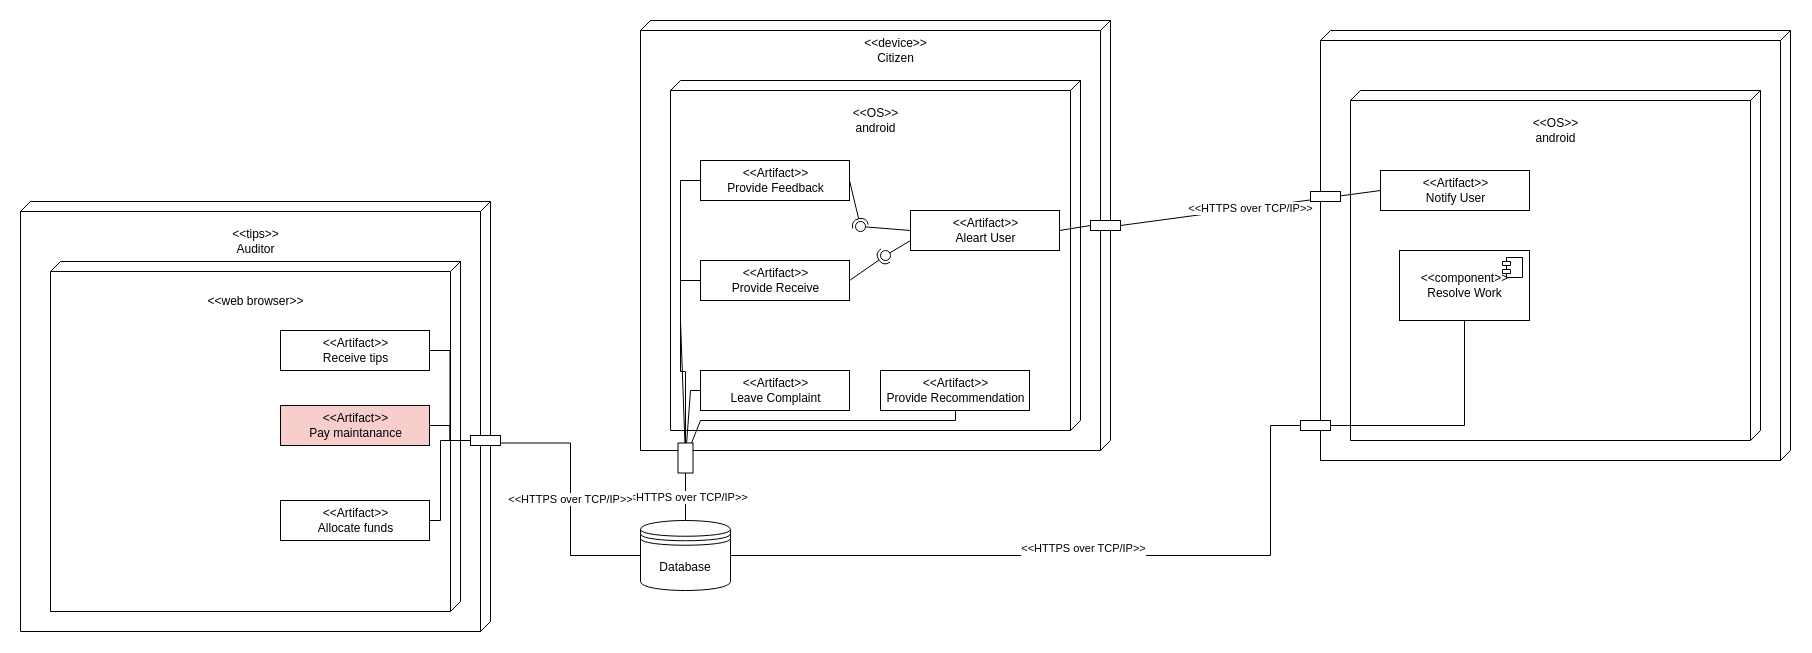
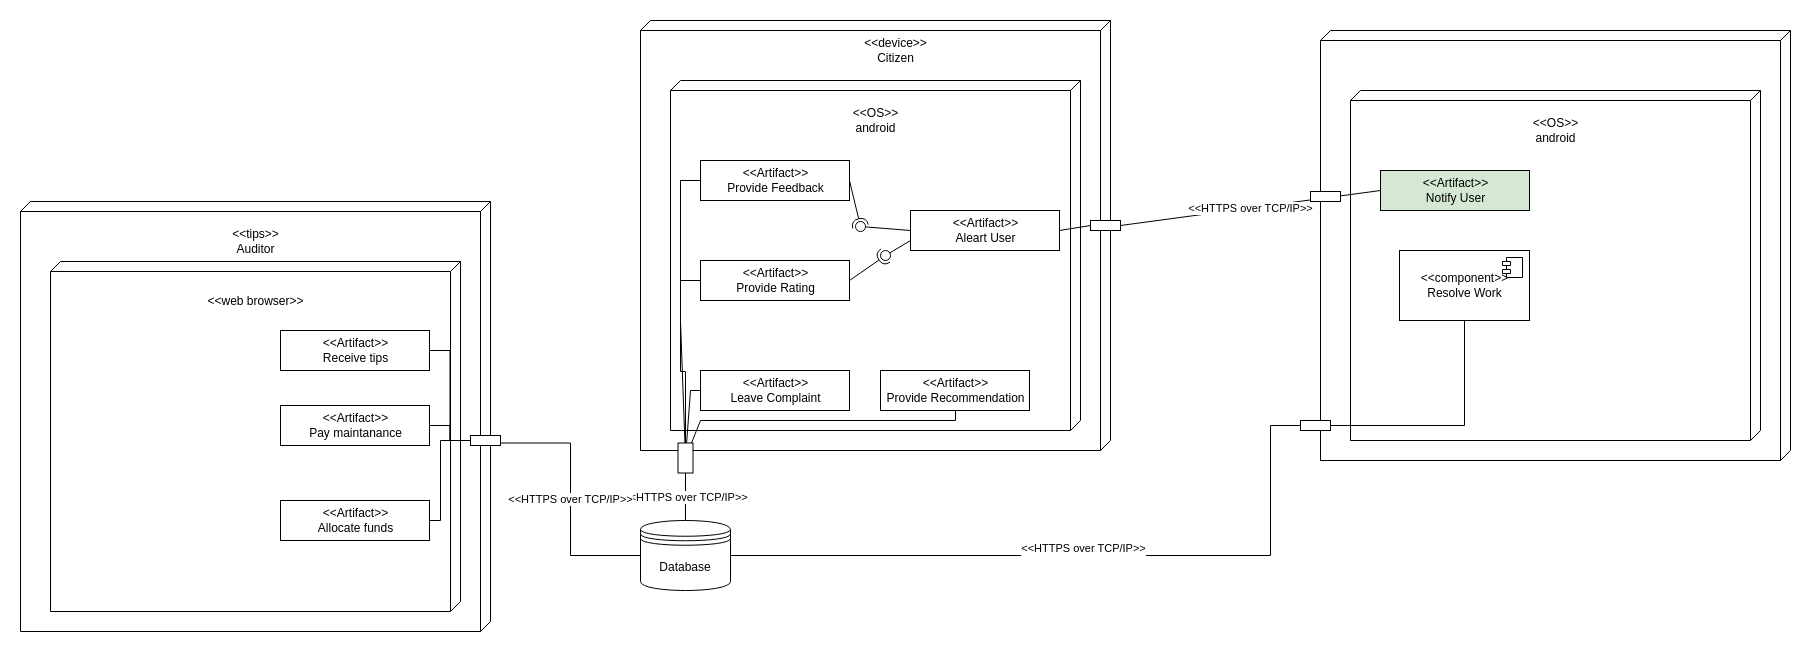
(1455, 191) -> (1455, 191)
(776, 281) -> (776, 281)
(355, 426) -> (355, 426)
